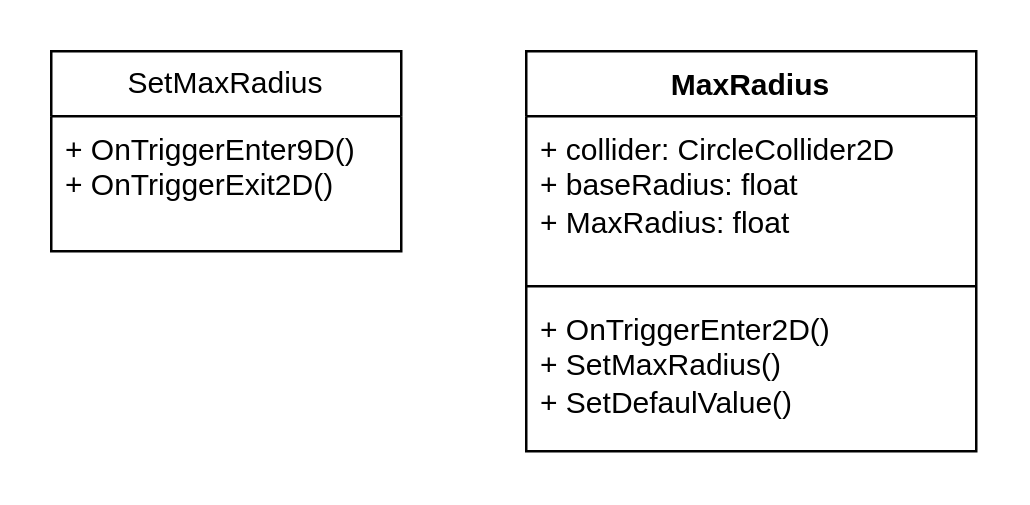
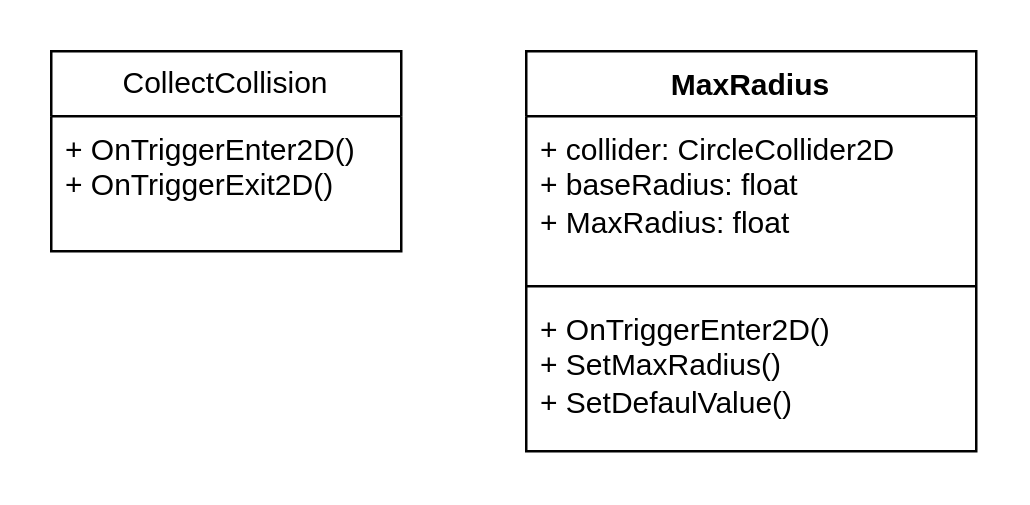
(226, 84) -> (226, 84)
(226, 170) -> (226, 170)
